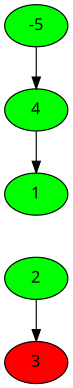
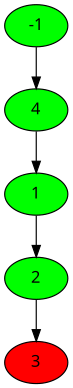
(36, 26) -> (36, 26)
none -> (36, 230)
